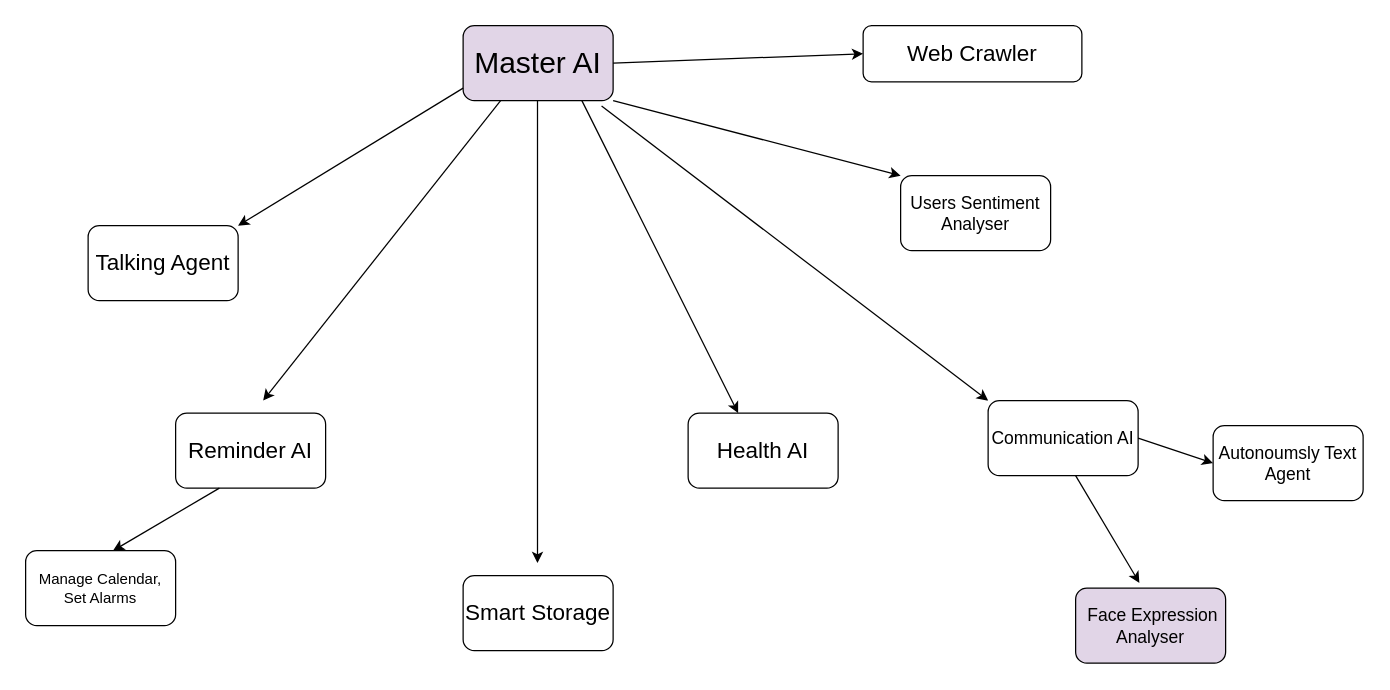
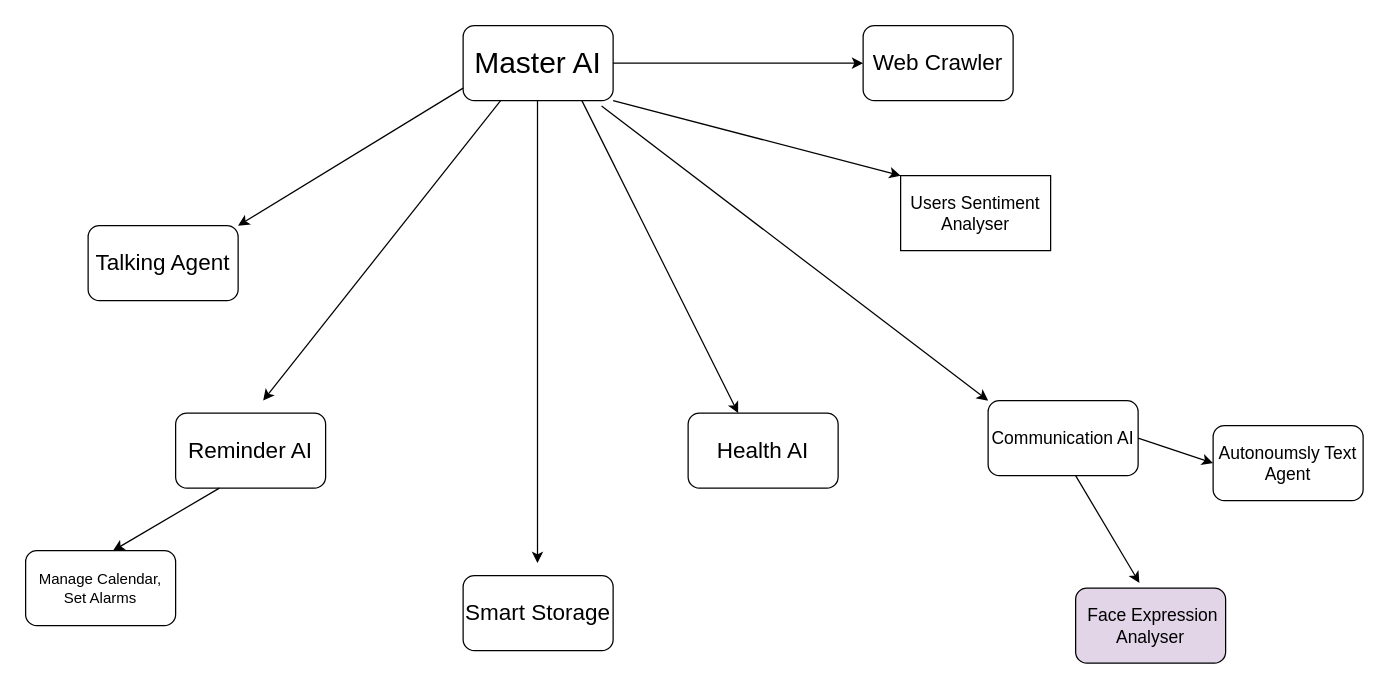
(973, 54) -> (938, 63)
(538, 63) -> (538, 63)
(976, 213) -> (976, 213)
